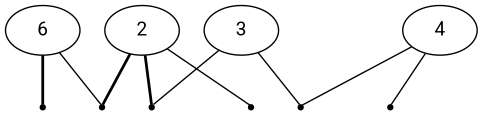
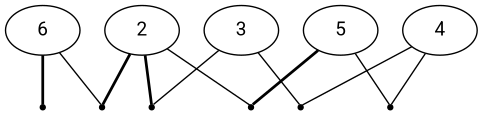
none -> (341, 30)
